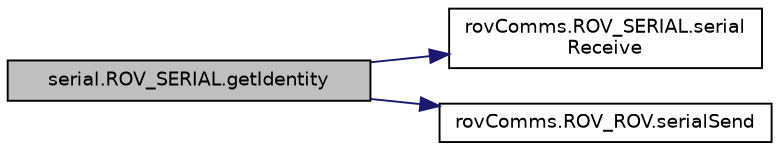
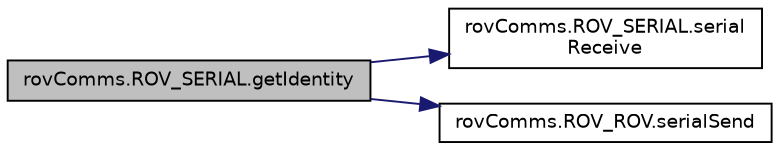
(189, 81) -> (189, 81)
